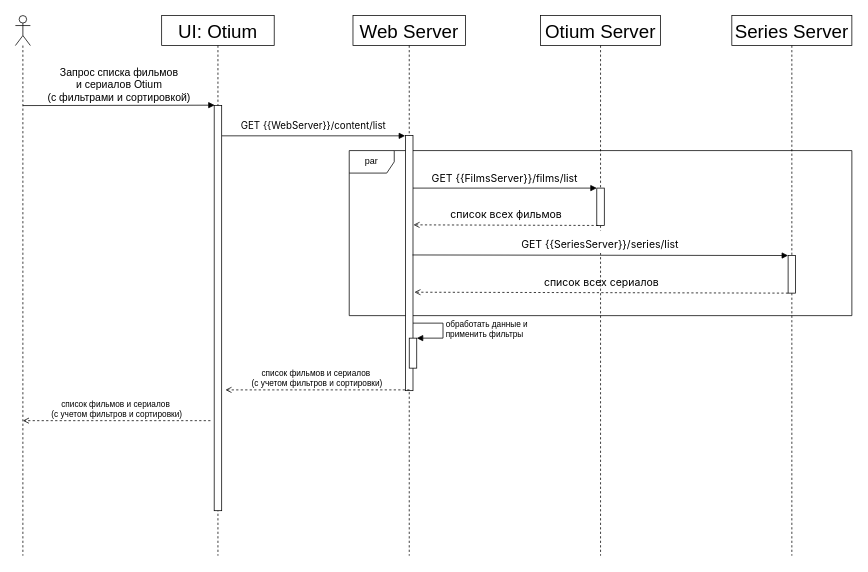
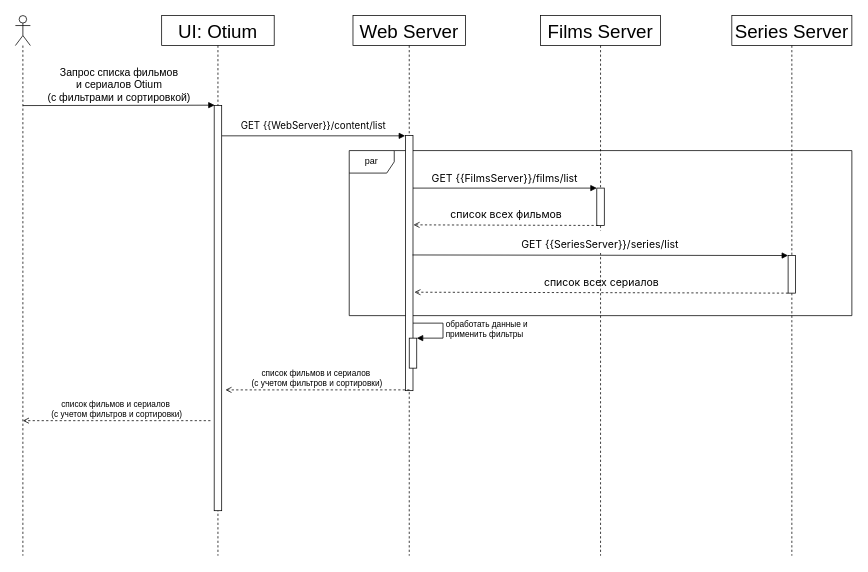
(600, 30) -> (600, 30)
